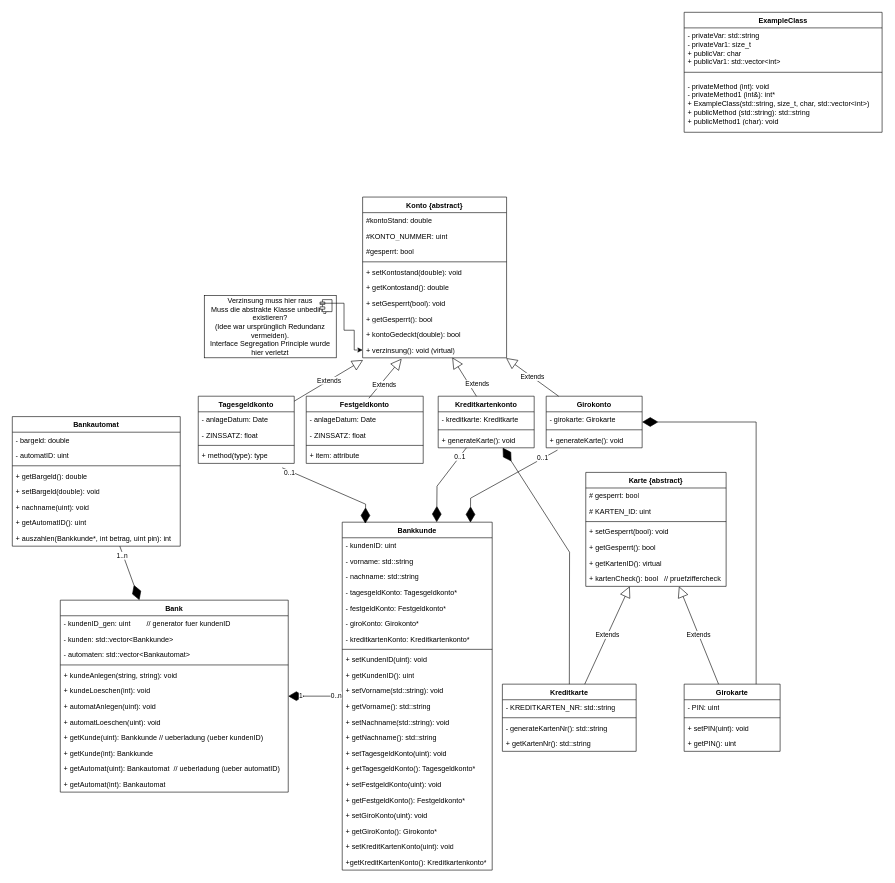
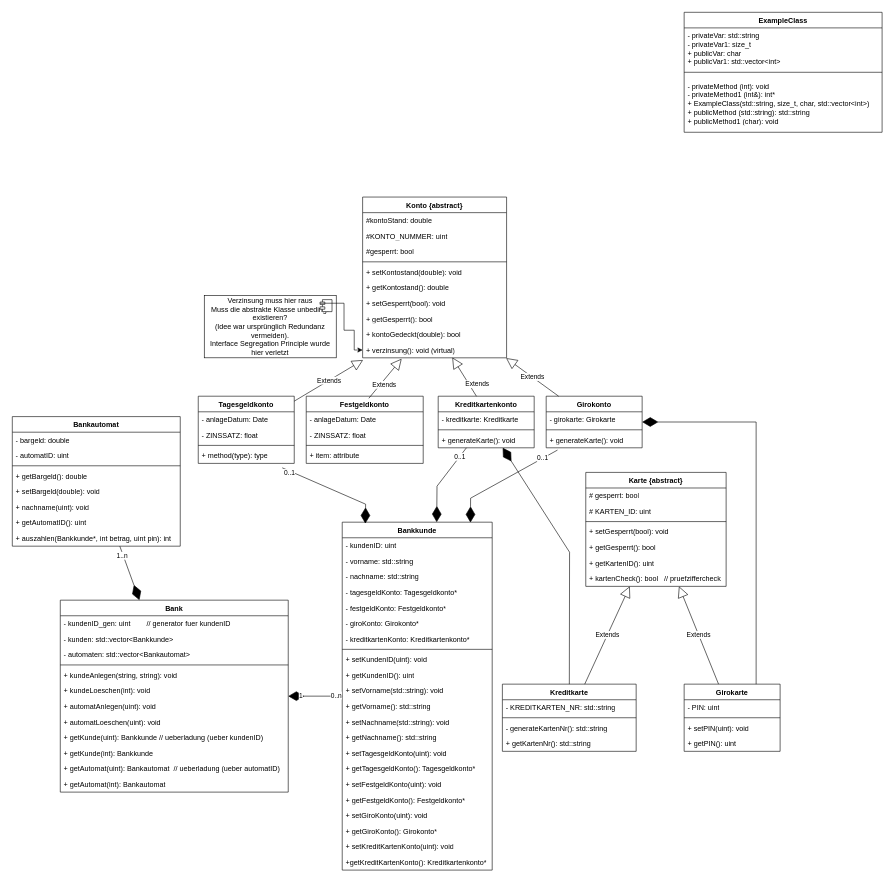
(633, 564) -> (628, 564)
